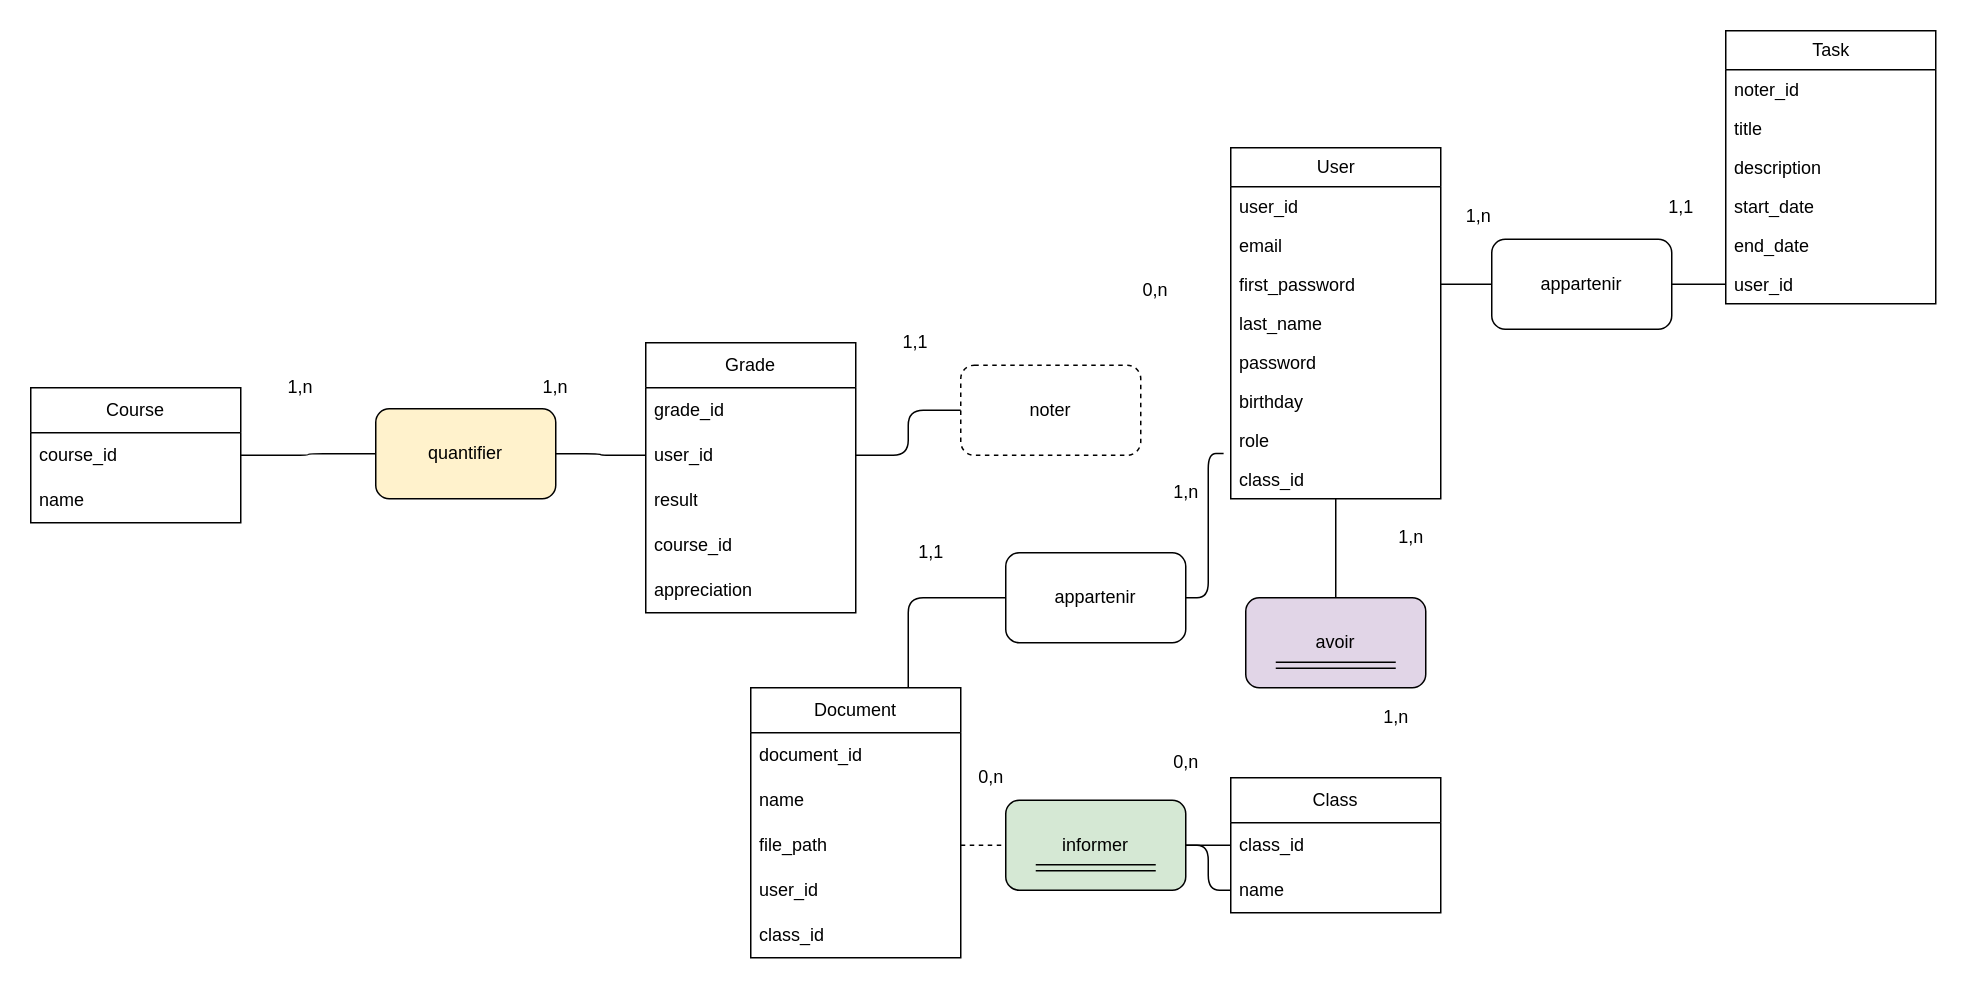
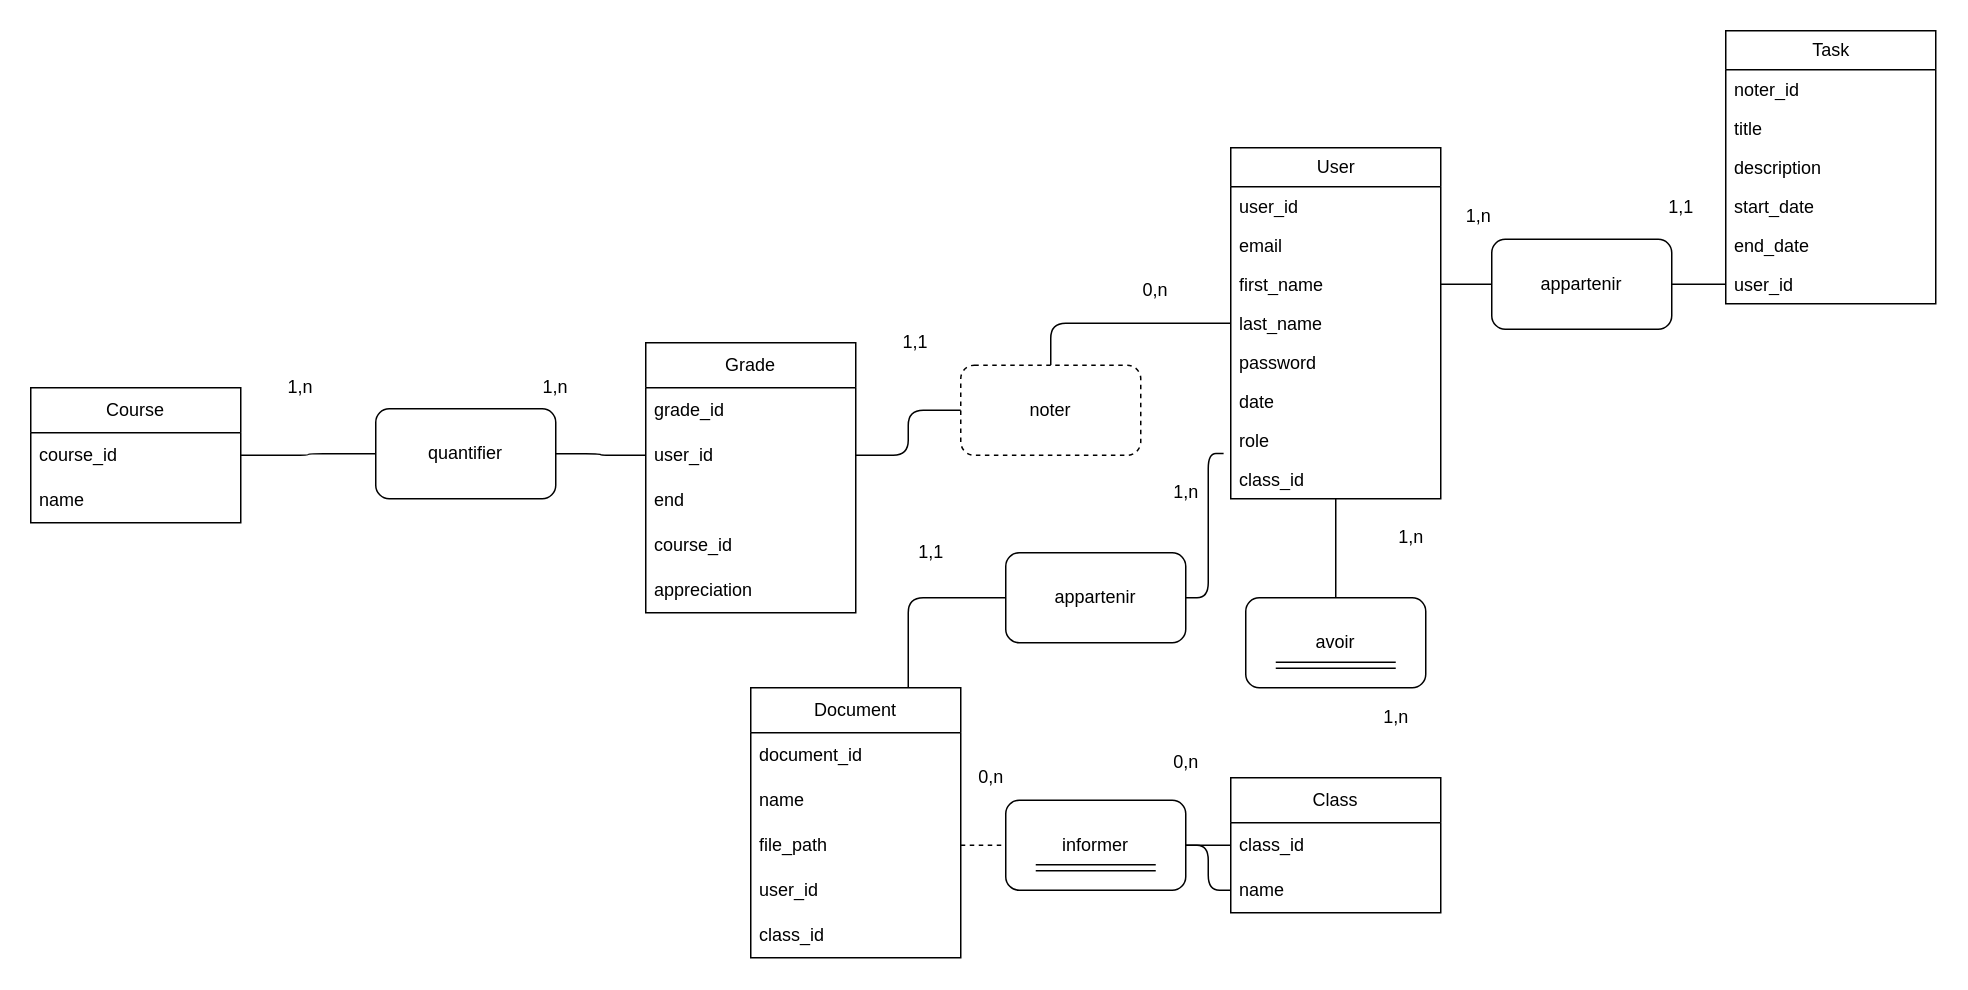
(1308, 286) -> (1288, 286)
none -> (1125, 323)
(1278, 403) -> (1260, 403)
(466, 454) -> (466, 454)
(683, 500) -> (670, 500)
(1336, 643) -> (1336, 643)
(1096, 845) -> (1096, 845)
